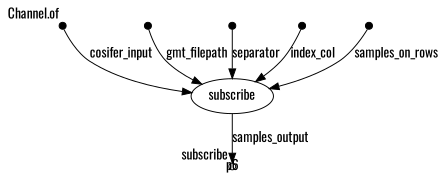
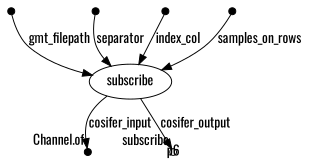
(115, 74) -> (90, 114)
(271, 138) -> (196, 124)
